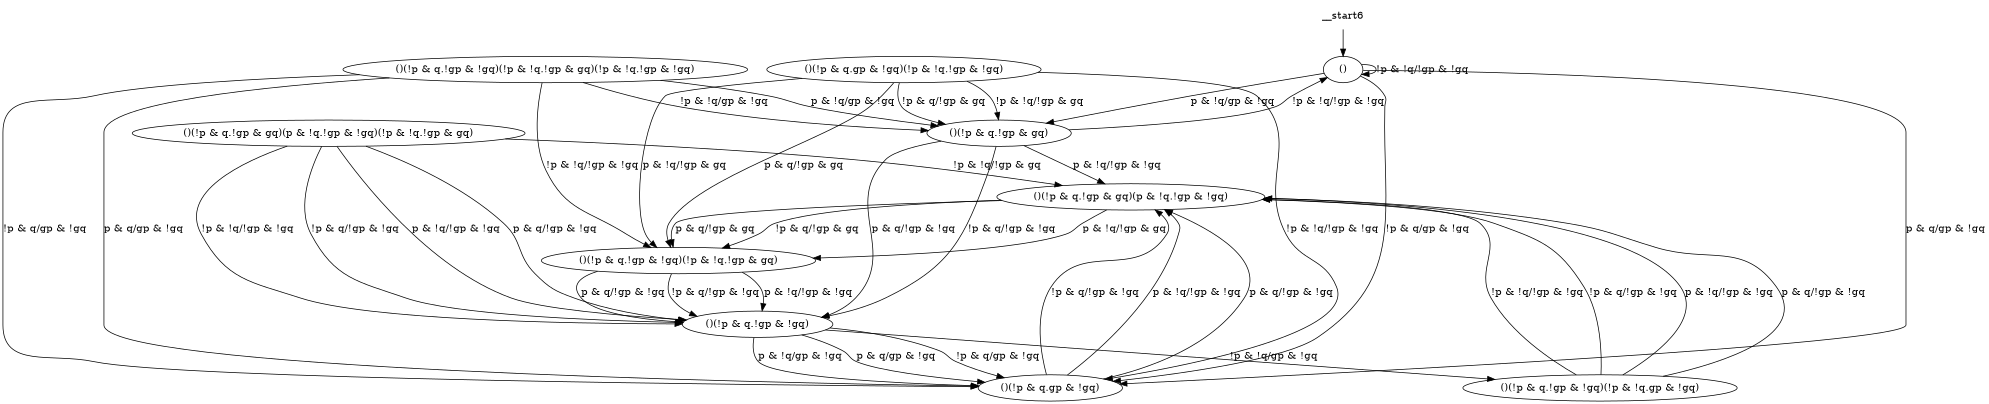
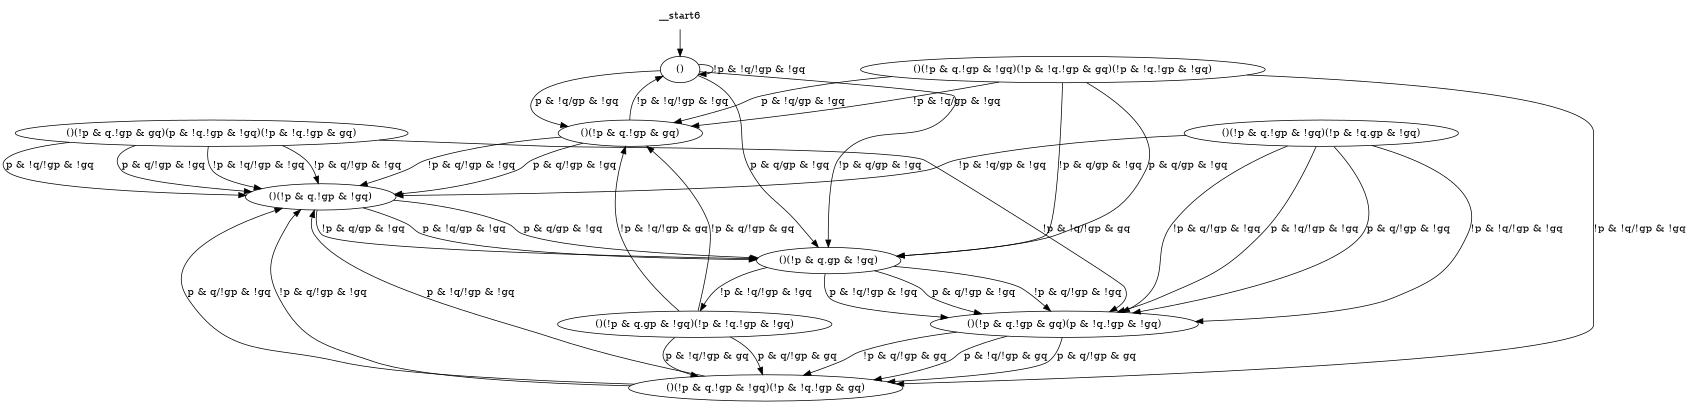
(1061, 163) -> none
(1279, 216) -> (732, 280)
(1156, 354) -> (797, 183)
